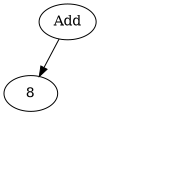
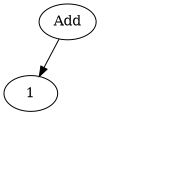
(31, 93) -> (31, 93)
